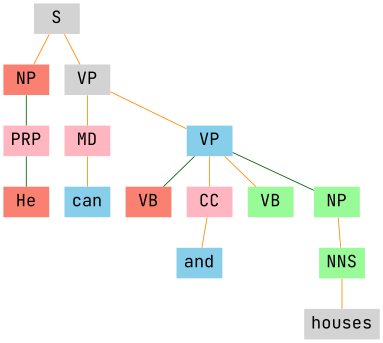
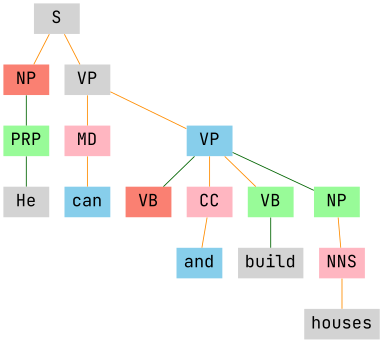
(26, 141) -> (26, 141)
(26, 202) -> (26, 202)
none -> (271, 263)
(342, 263) -> (342, 263)
